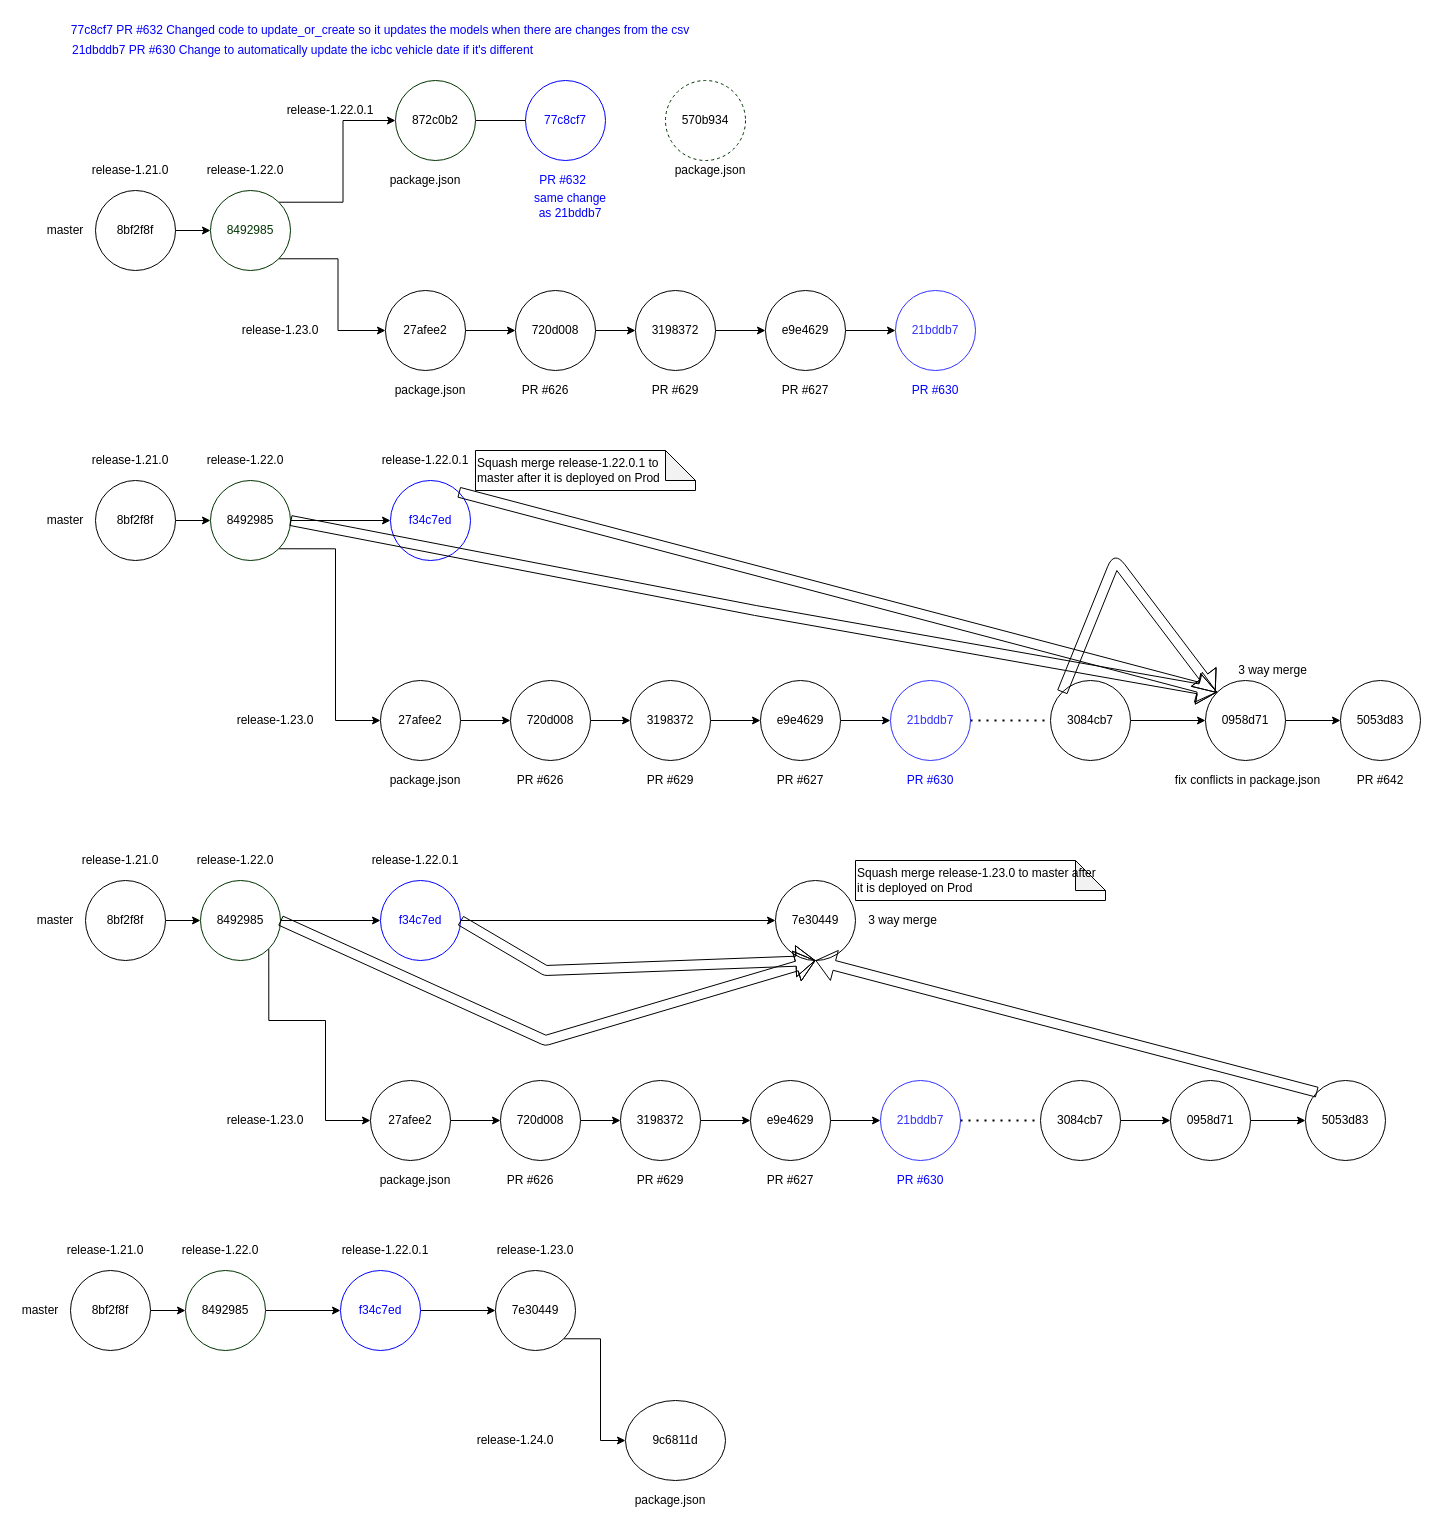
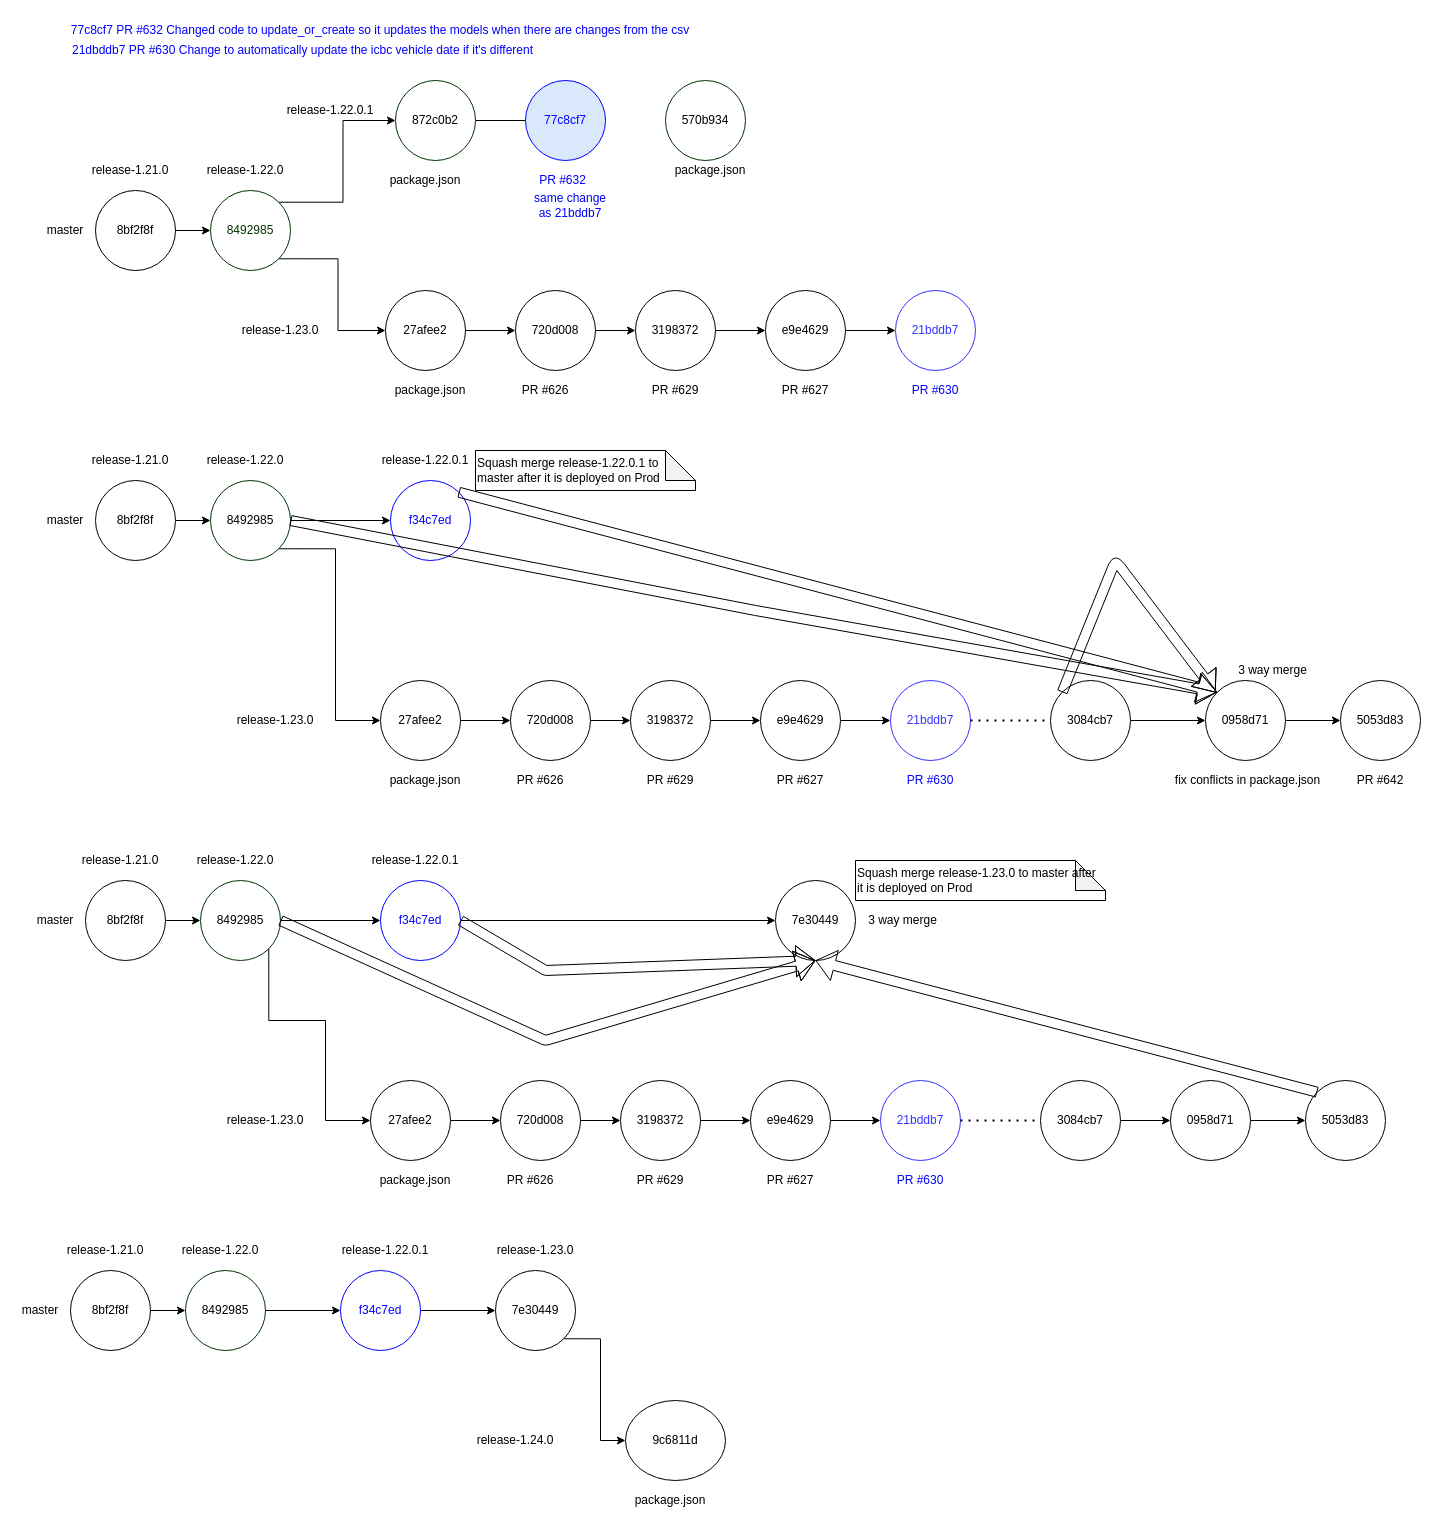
(566, 121) -> (566, 121)
(706, 121) -> (706, 121)
